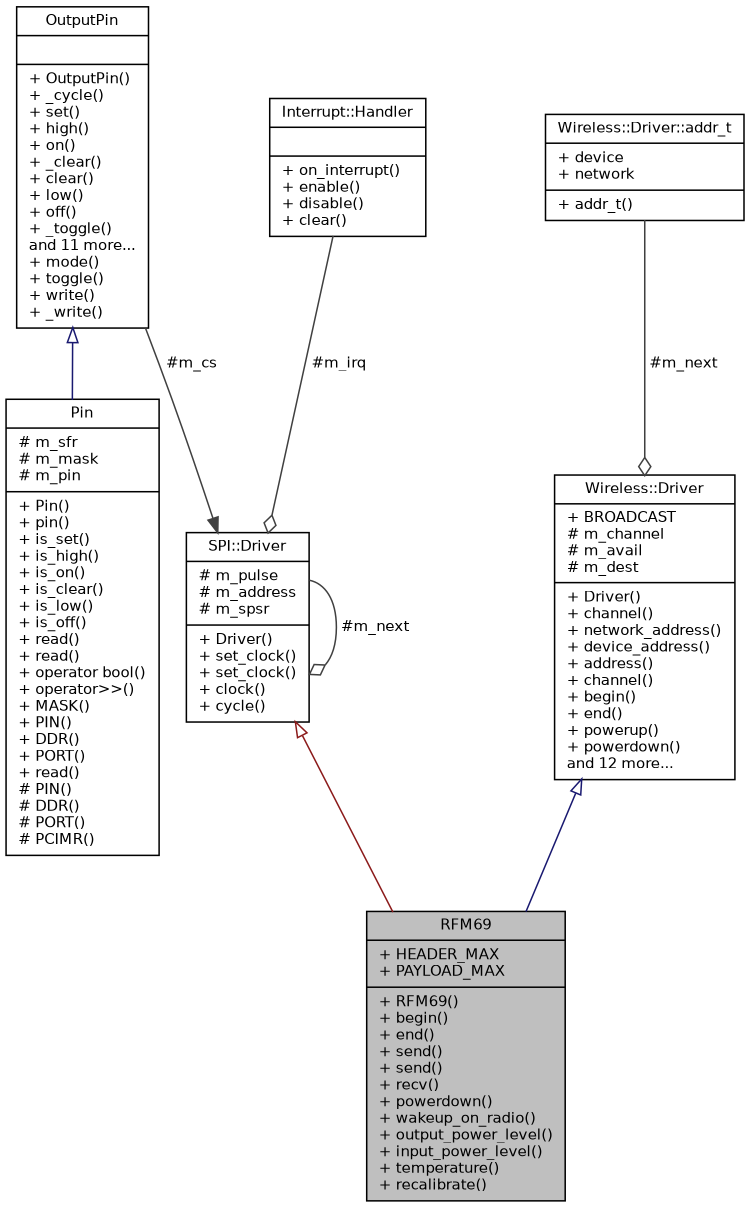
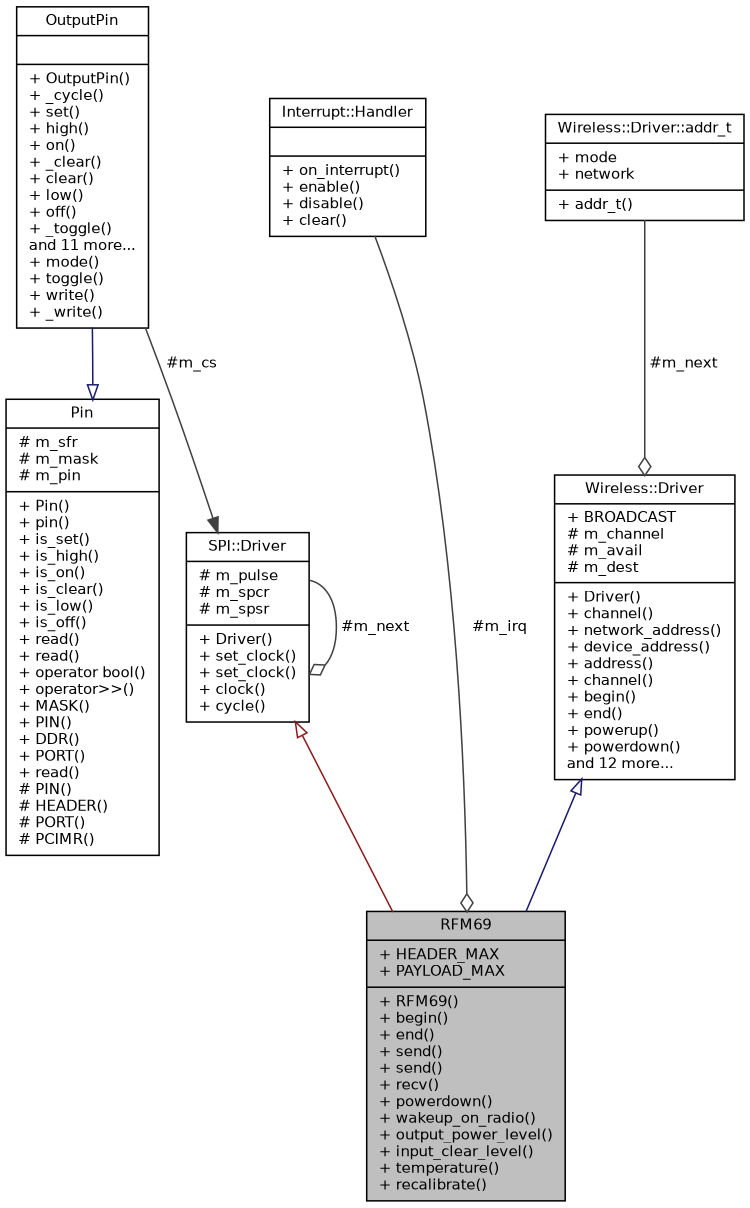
(591, 158) -> (588, 158)
(72, 371) -> (93, 356)
(303, 375) -> (447, 561)
(248, 592) -> (234, 592)
(49, 806) -> (64, 806)
(461, 1152) -> (457, 1152)
